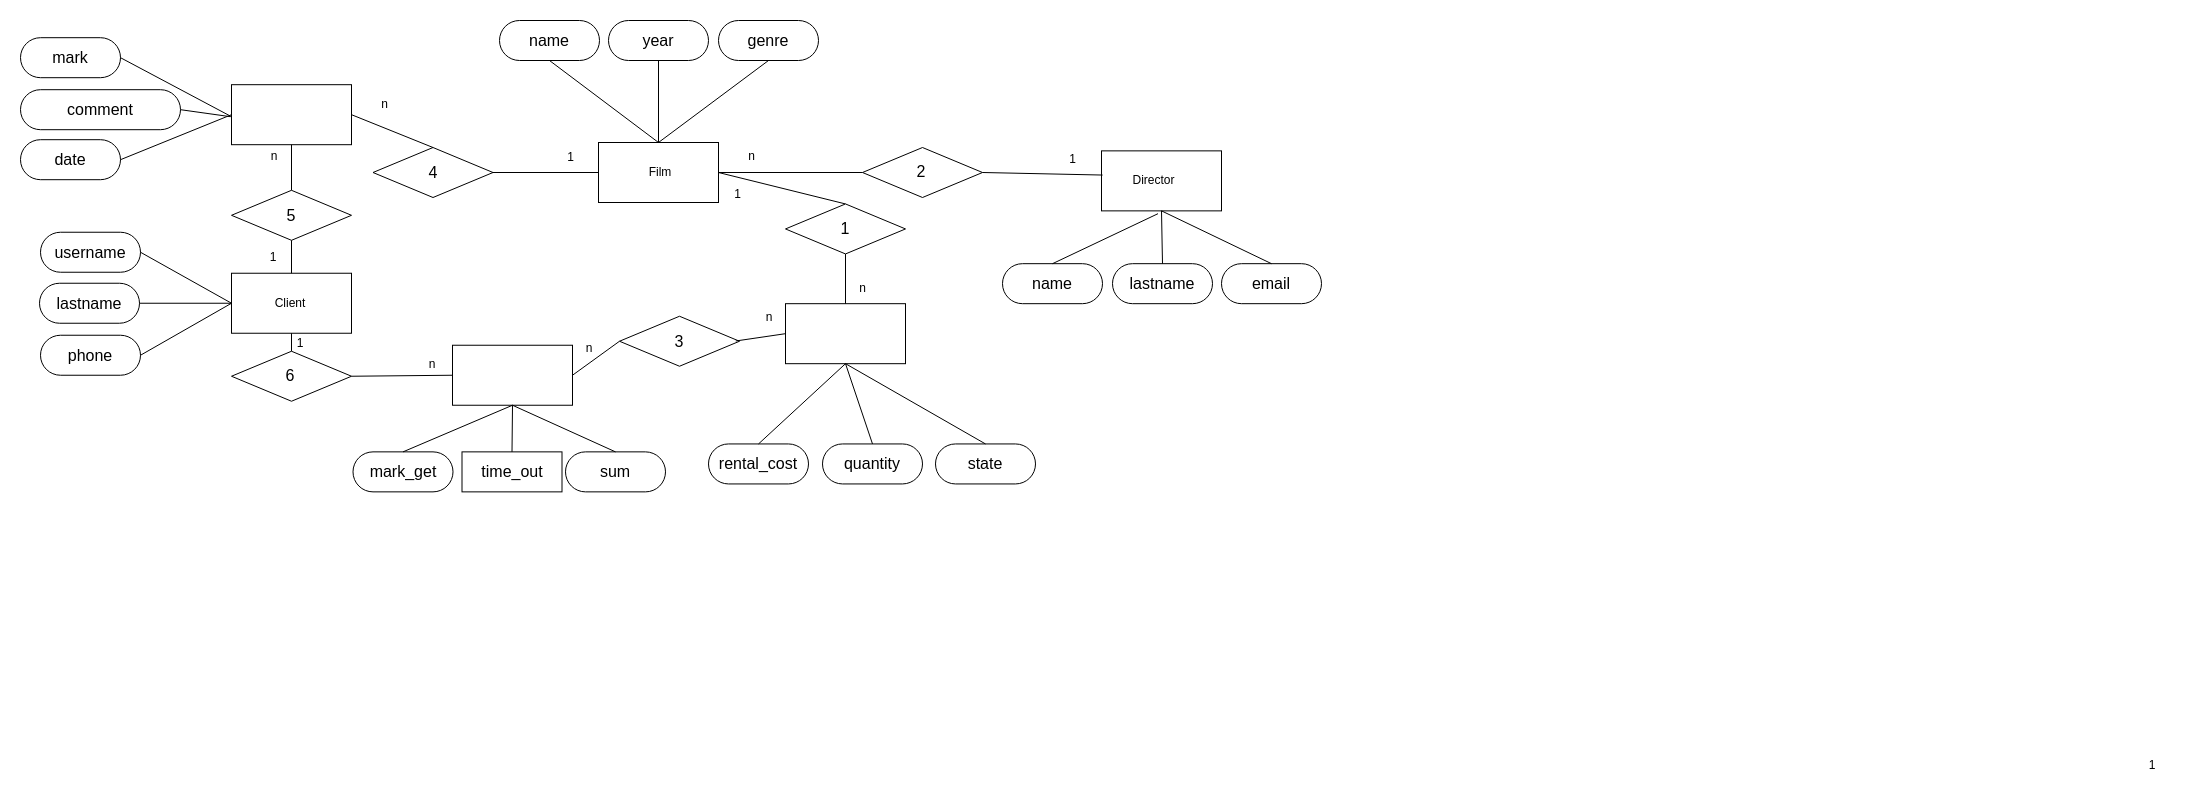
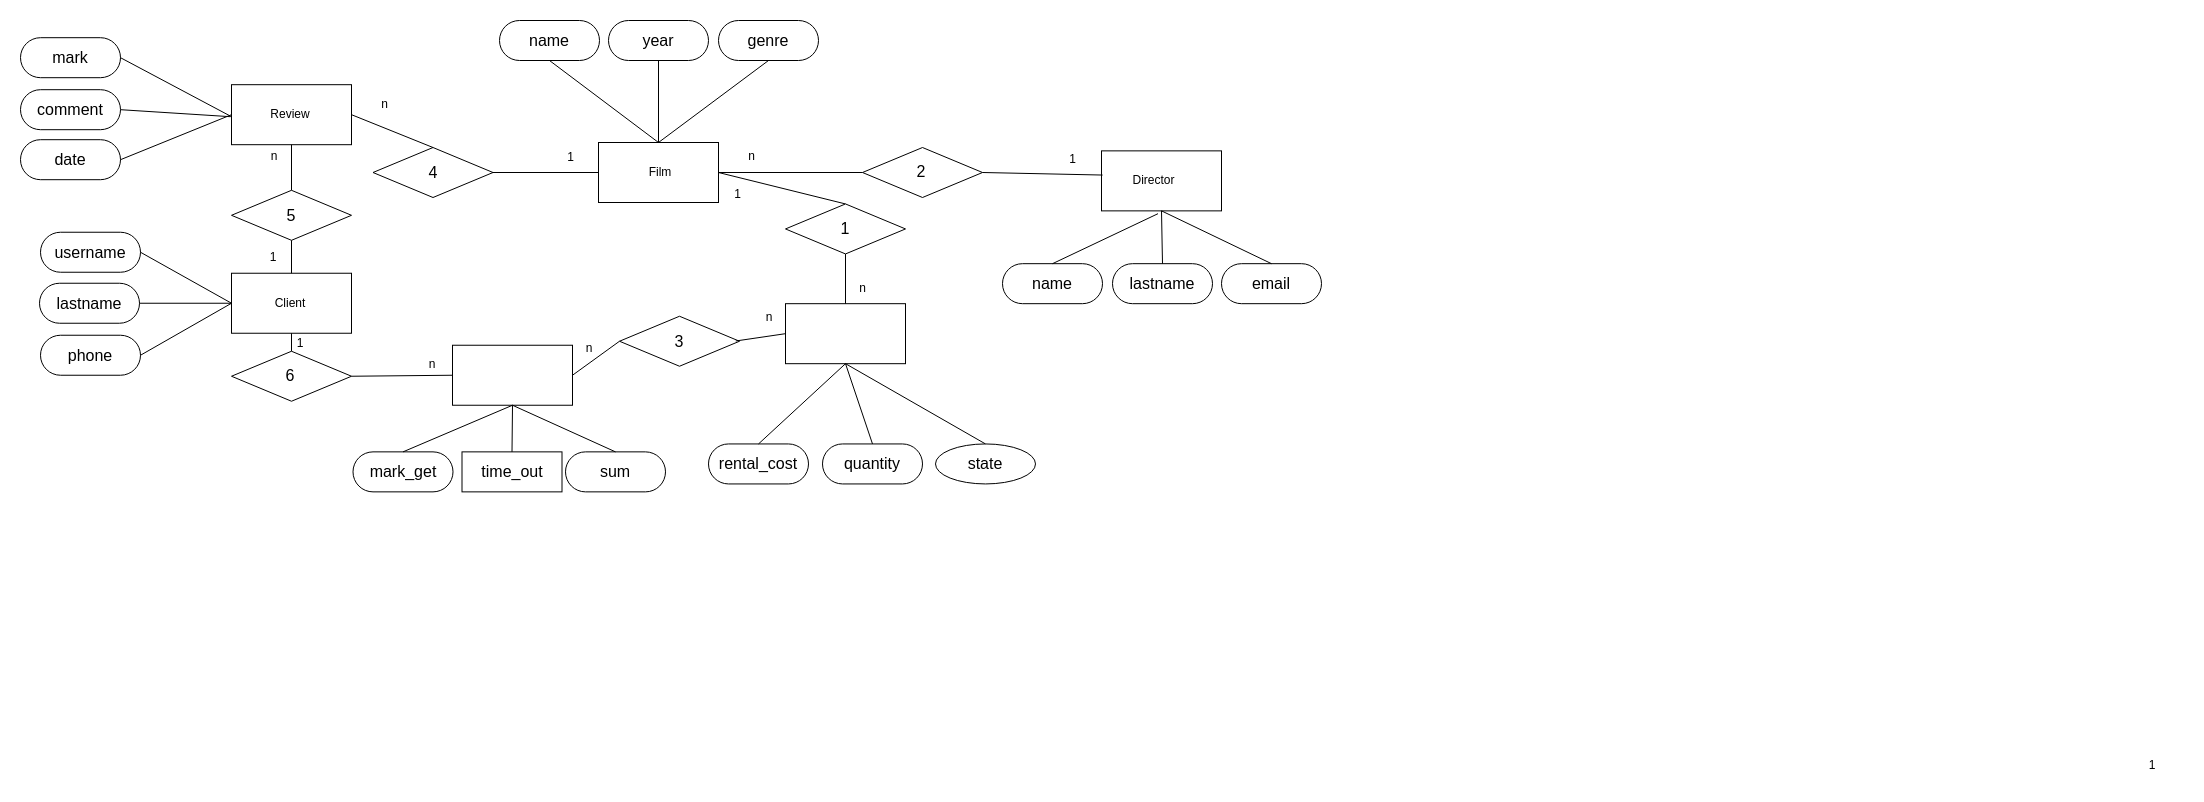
(101, 110) -> (71, 110)
none -> (291, 115)
(986, 464) -> (986, 464)
